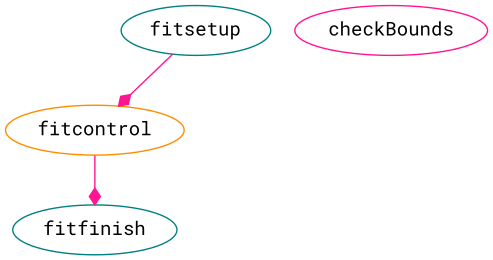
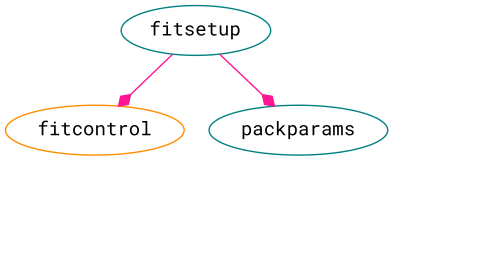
(391, 30) -> none
none -> (298, 130)
(95, 230) -> none
